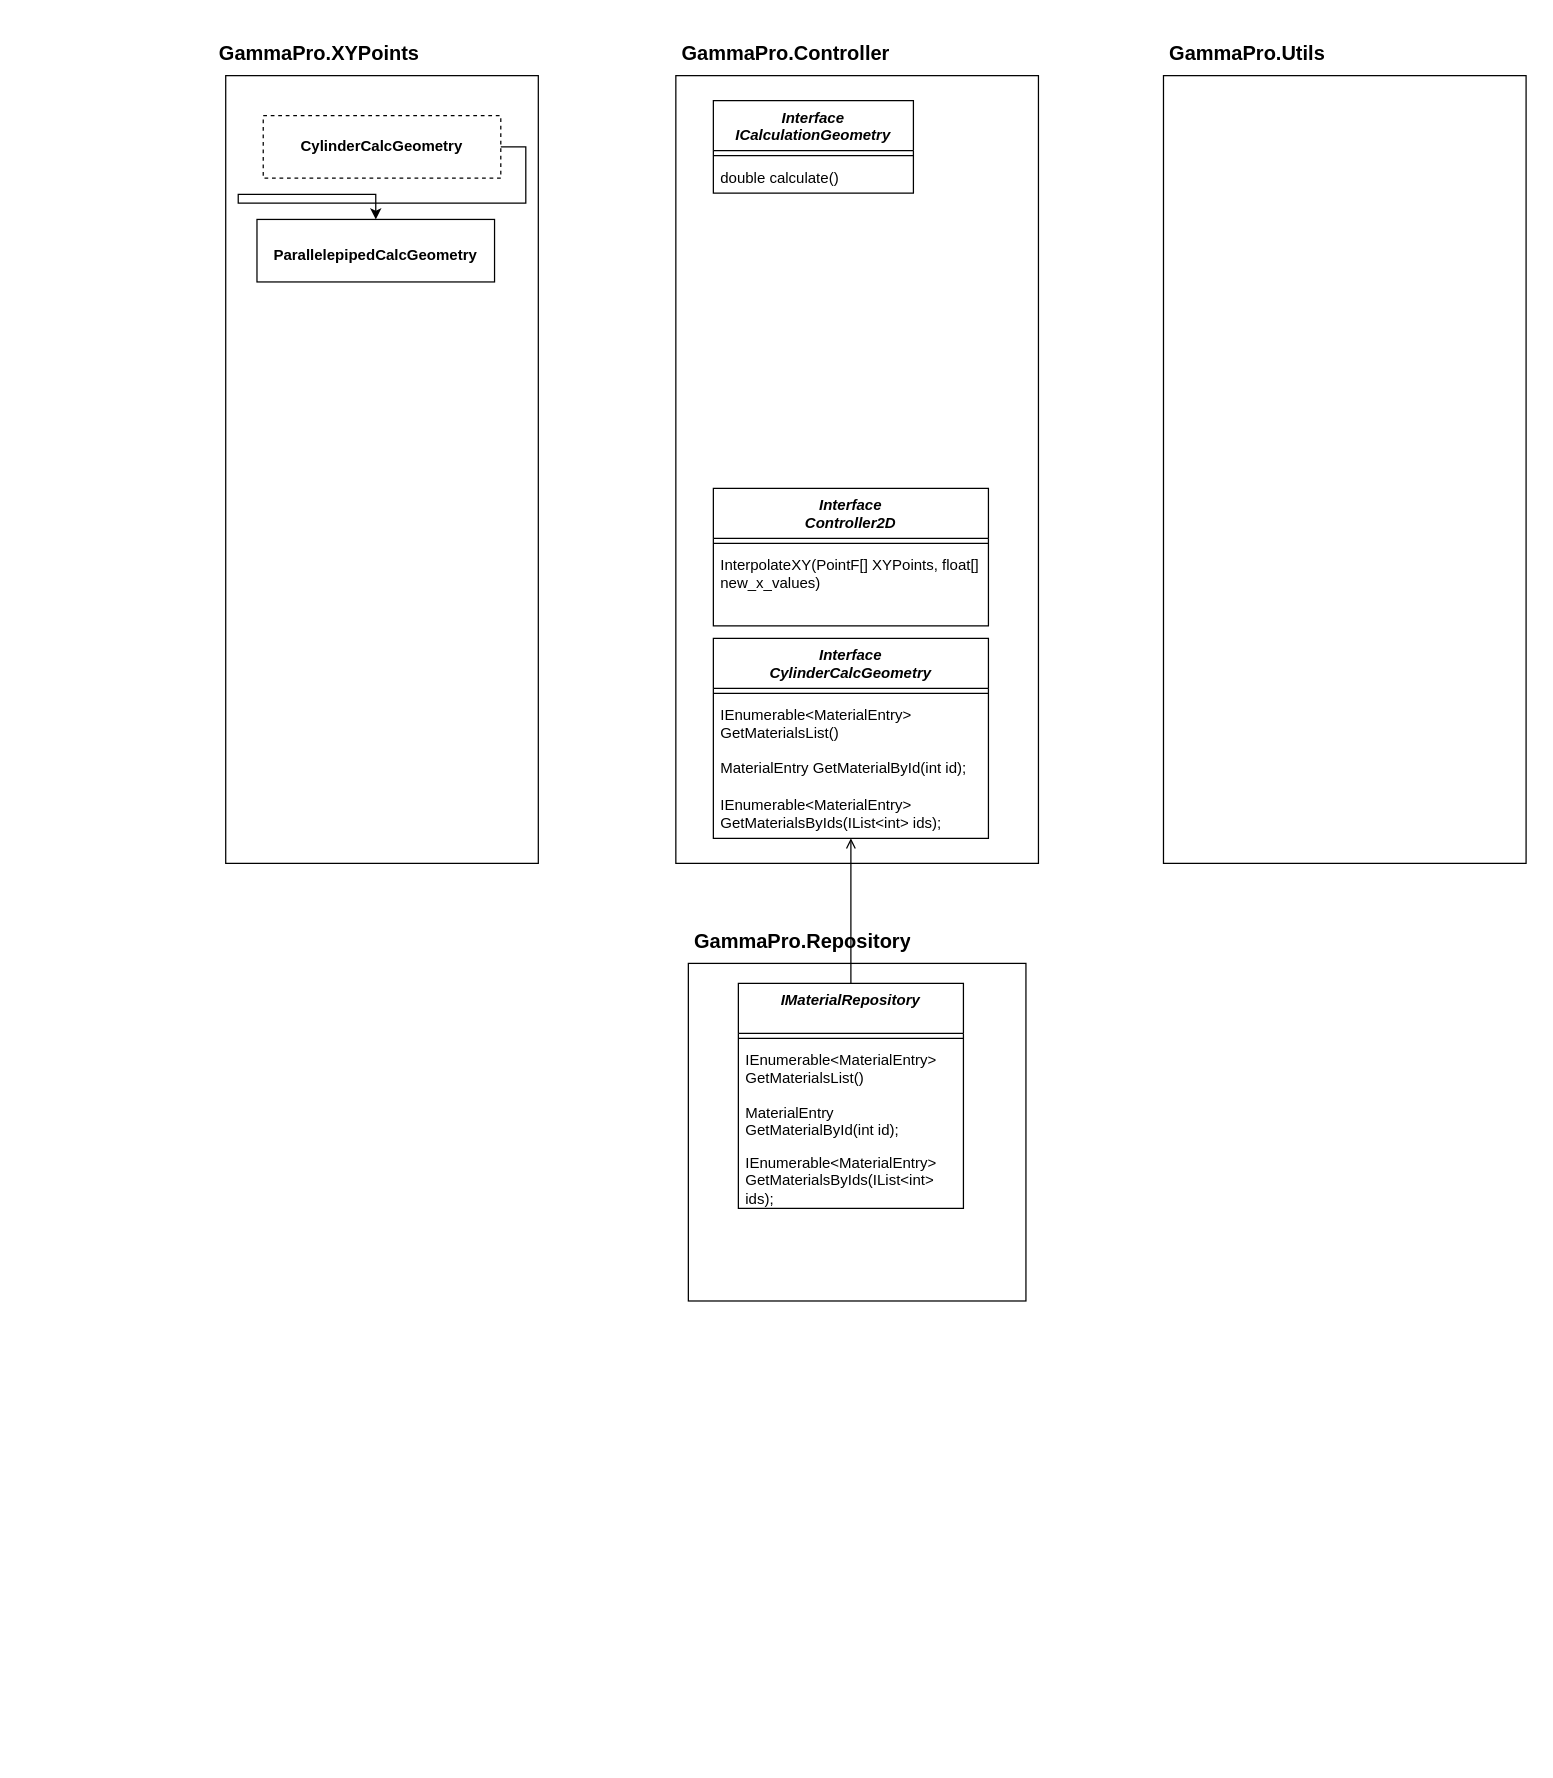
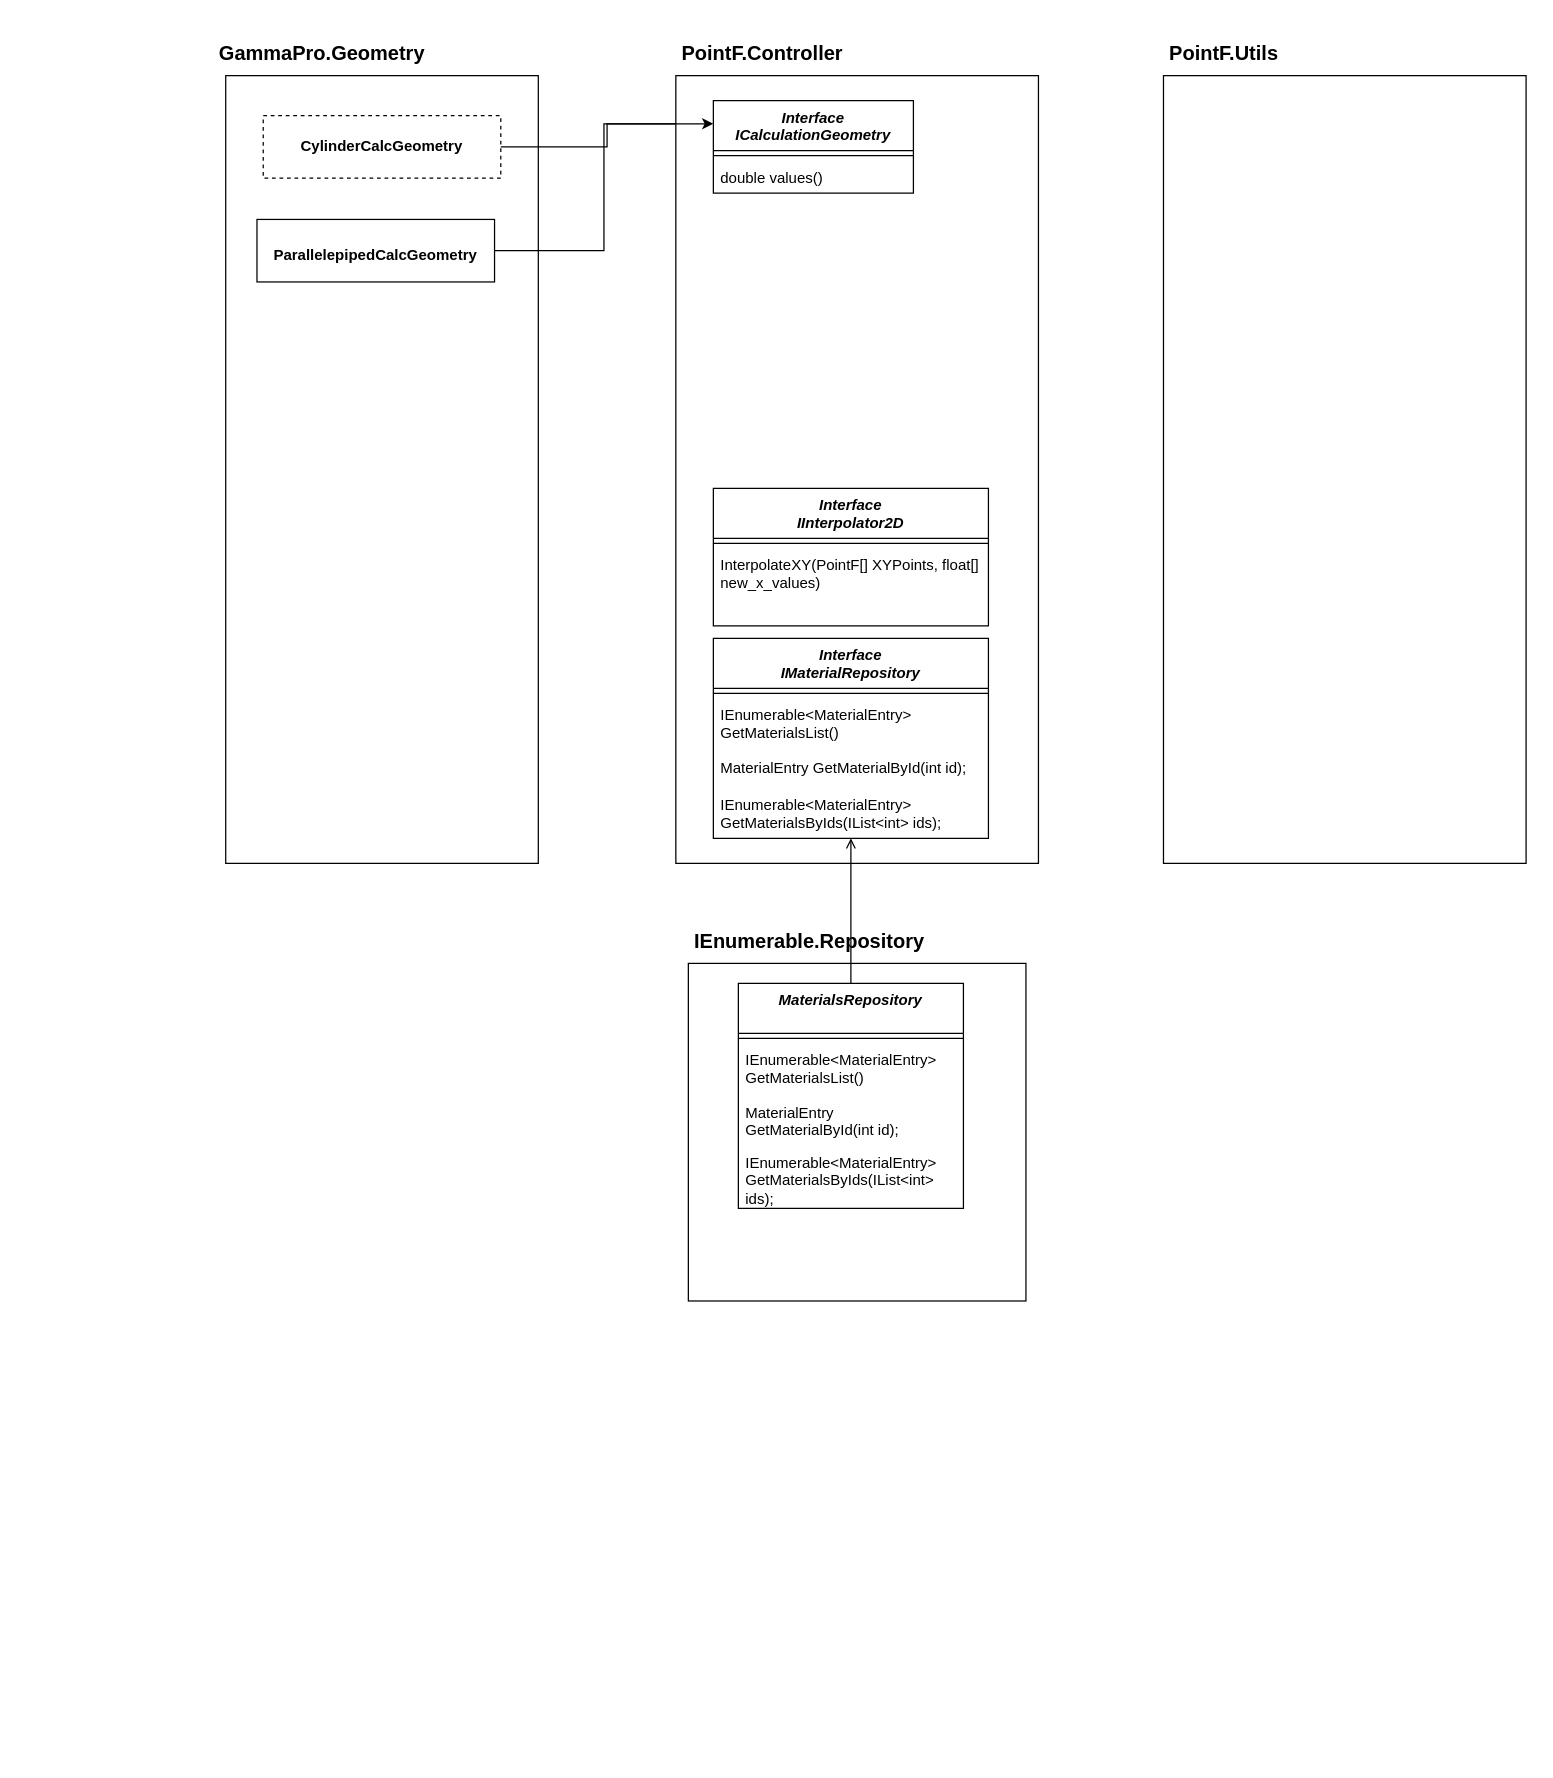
(287, 22) -> (289, 22)
(756, 22) -> (745, 22)
(1222, 22) -> (1212, 22)
(788, 178) -> (777, 178)
(330, 203) -> (575, 147)
none -> (600, 251)
(850, 505) -> (850, 505)
(850, 655) -> (850, 655)
(770, 910) -> (781, 910)
(850, 1000) -> (850, 1000)
